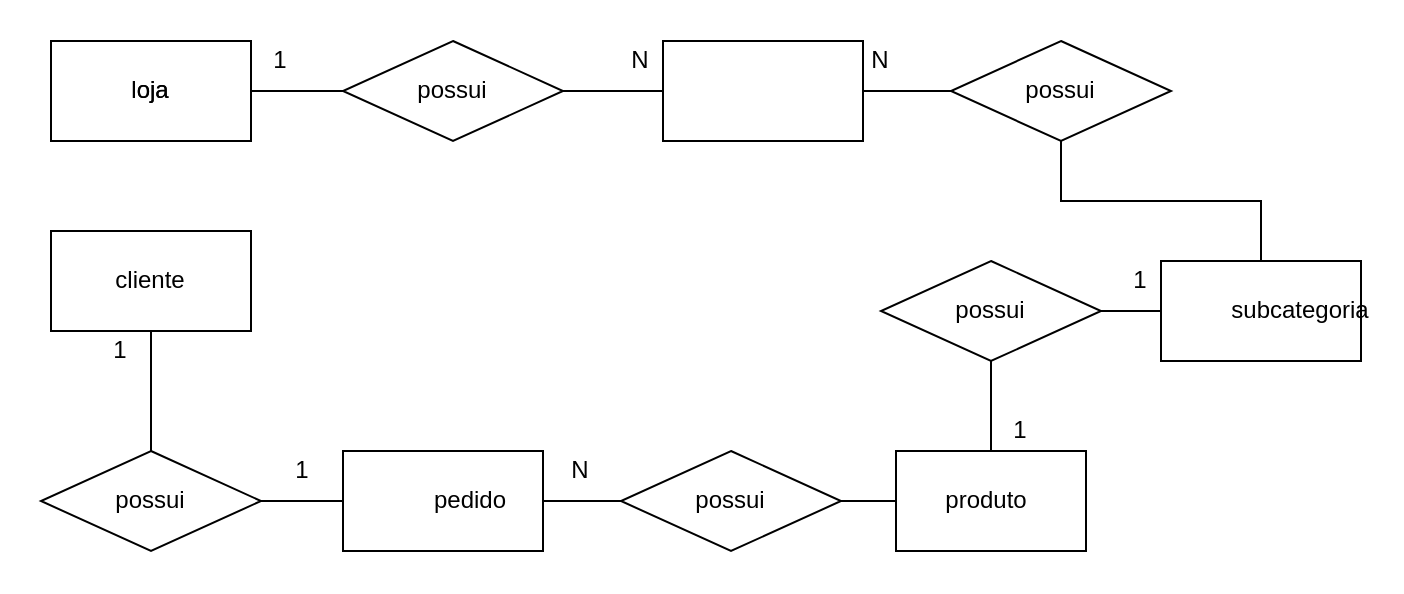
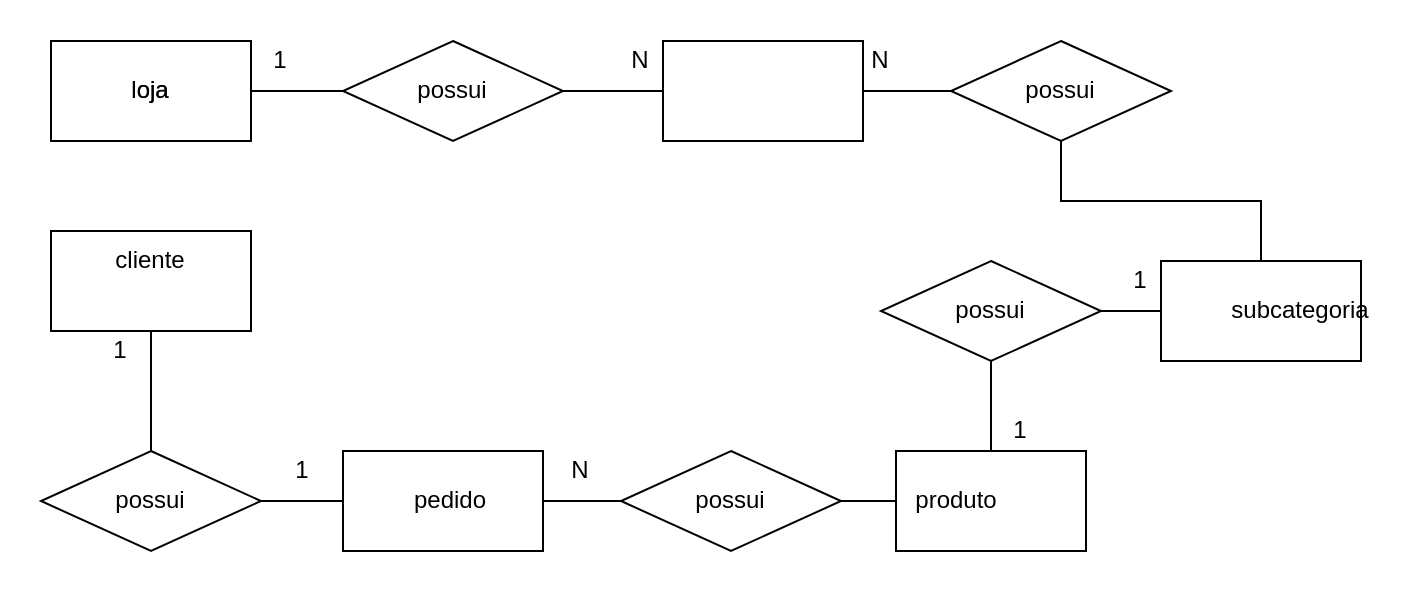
(151, 281) -> (151, 261)
(471, 501) -> (451, 501)
(986, 501) -> (956, 501)
